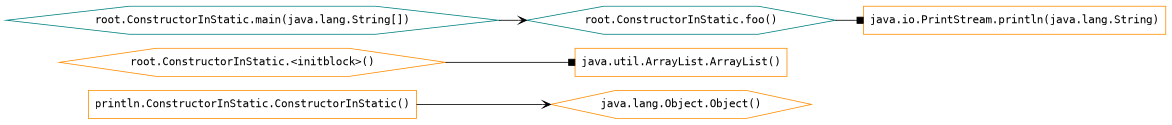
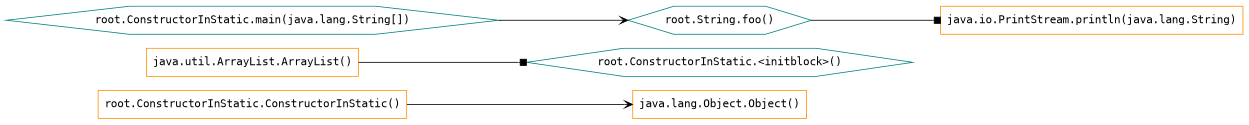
(681, 20) -> (720, 20)
(252, 62) -> (720, 62)
(506, 62) -> (438, 62)
(252, 104) -> (252, 104)
(681, 104) -> (720, 104)
